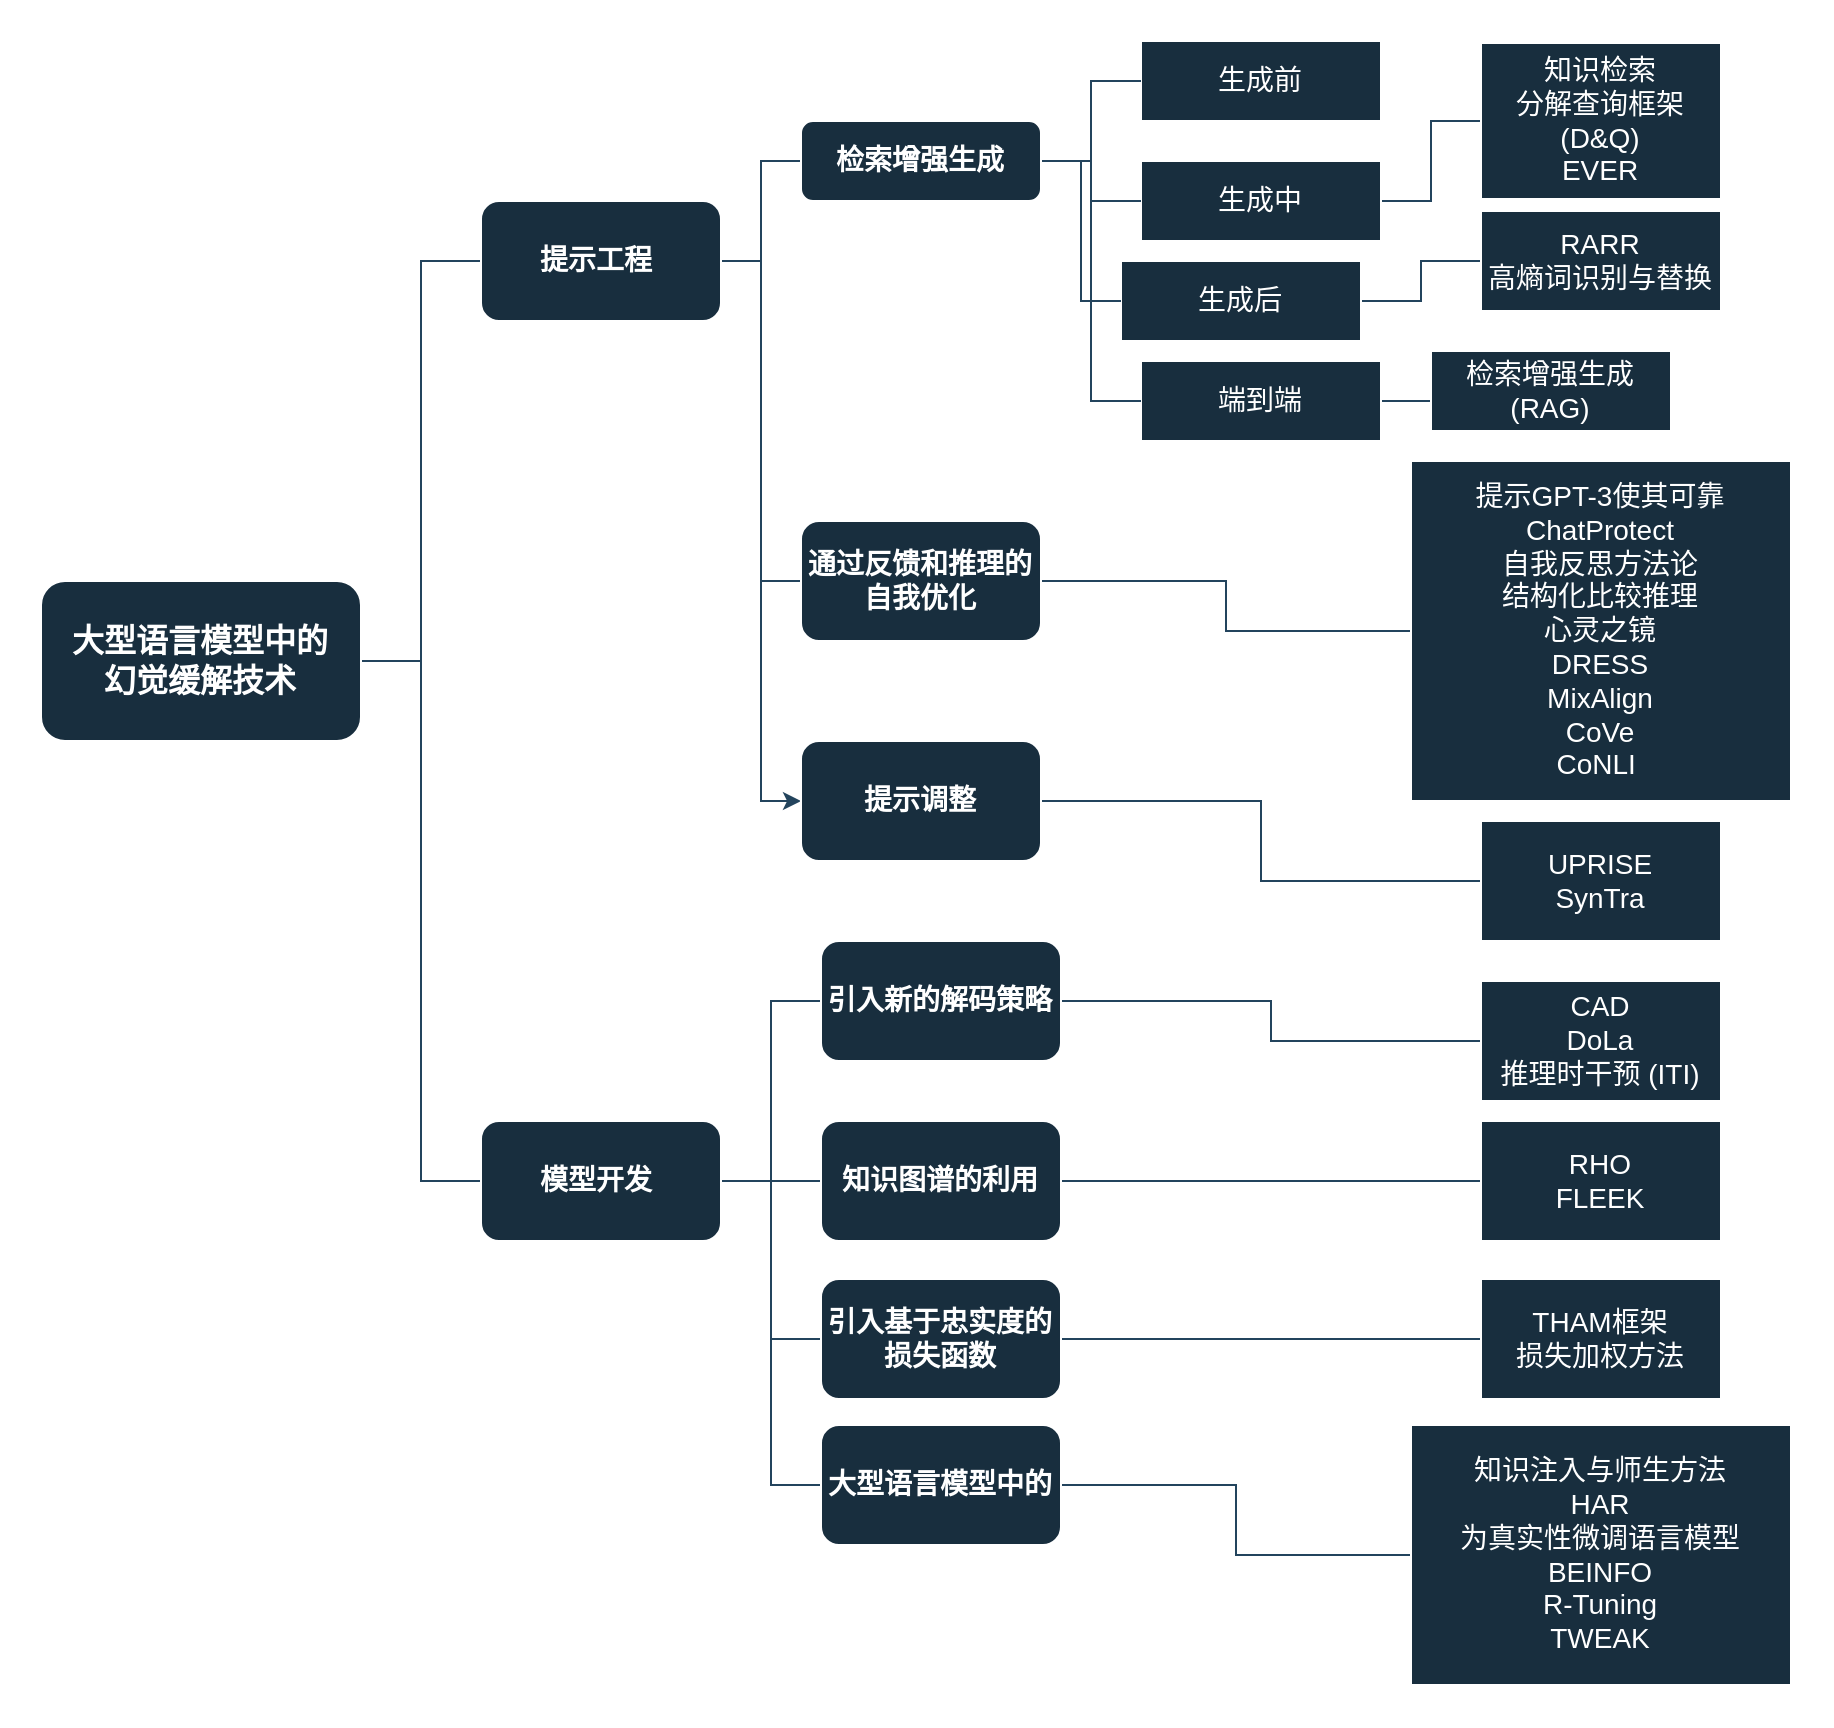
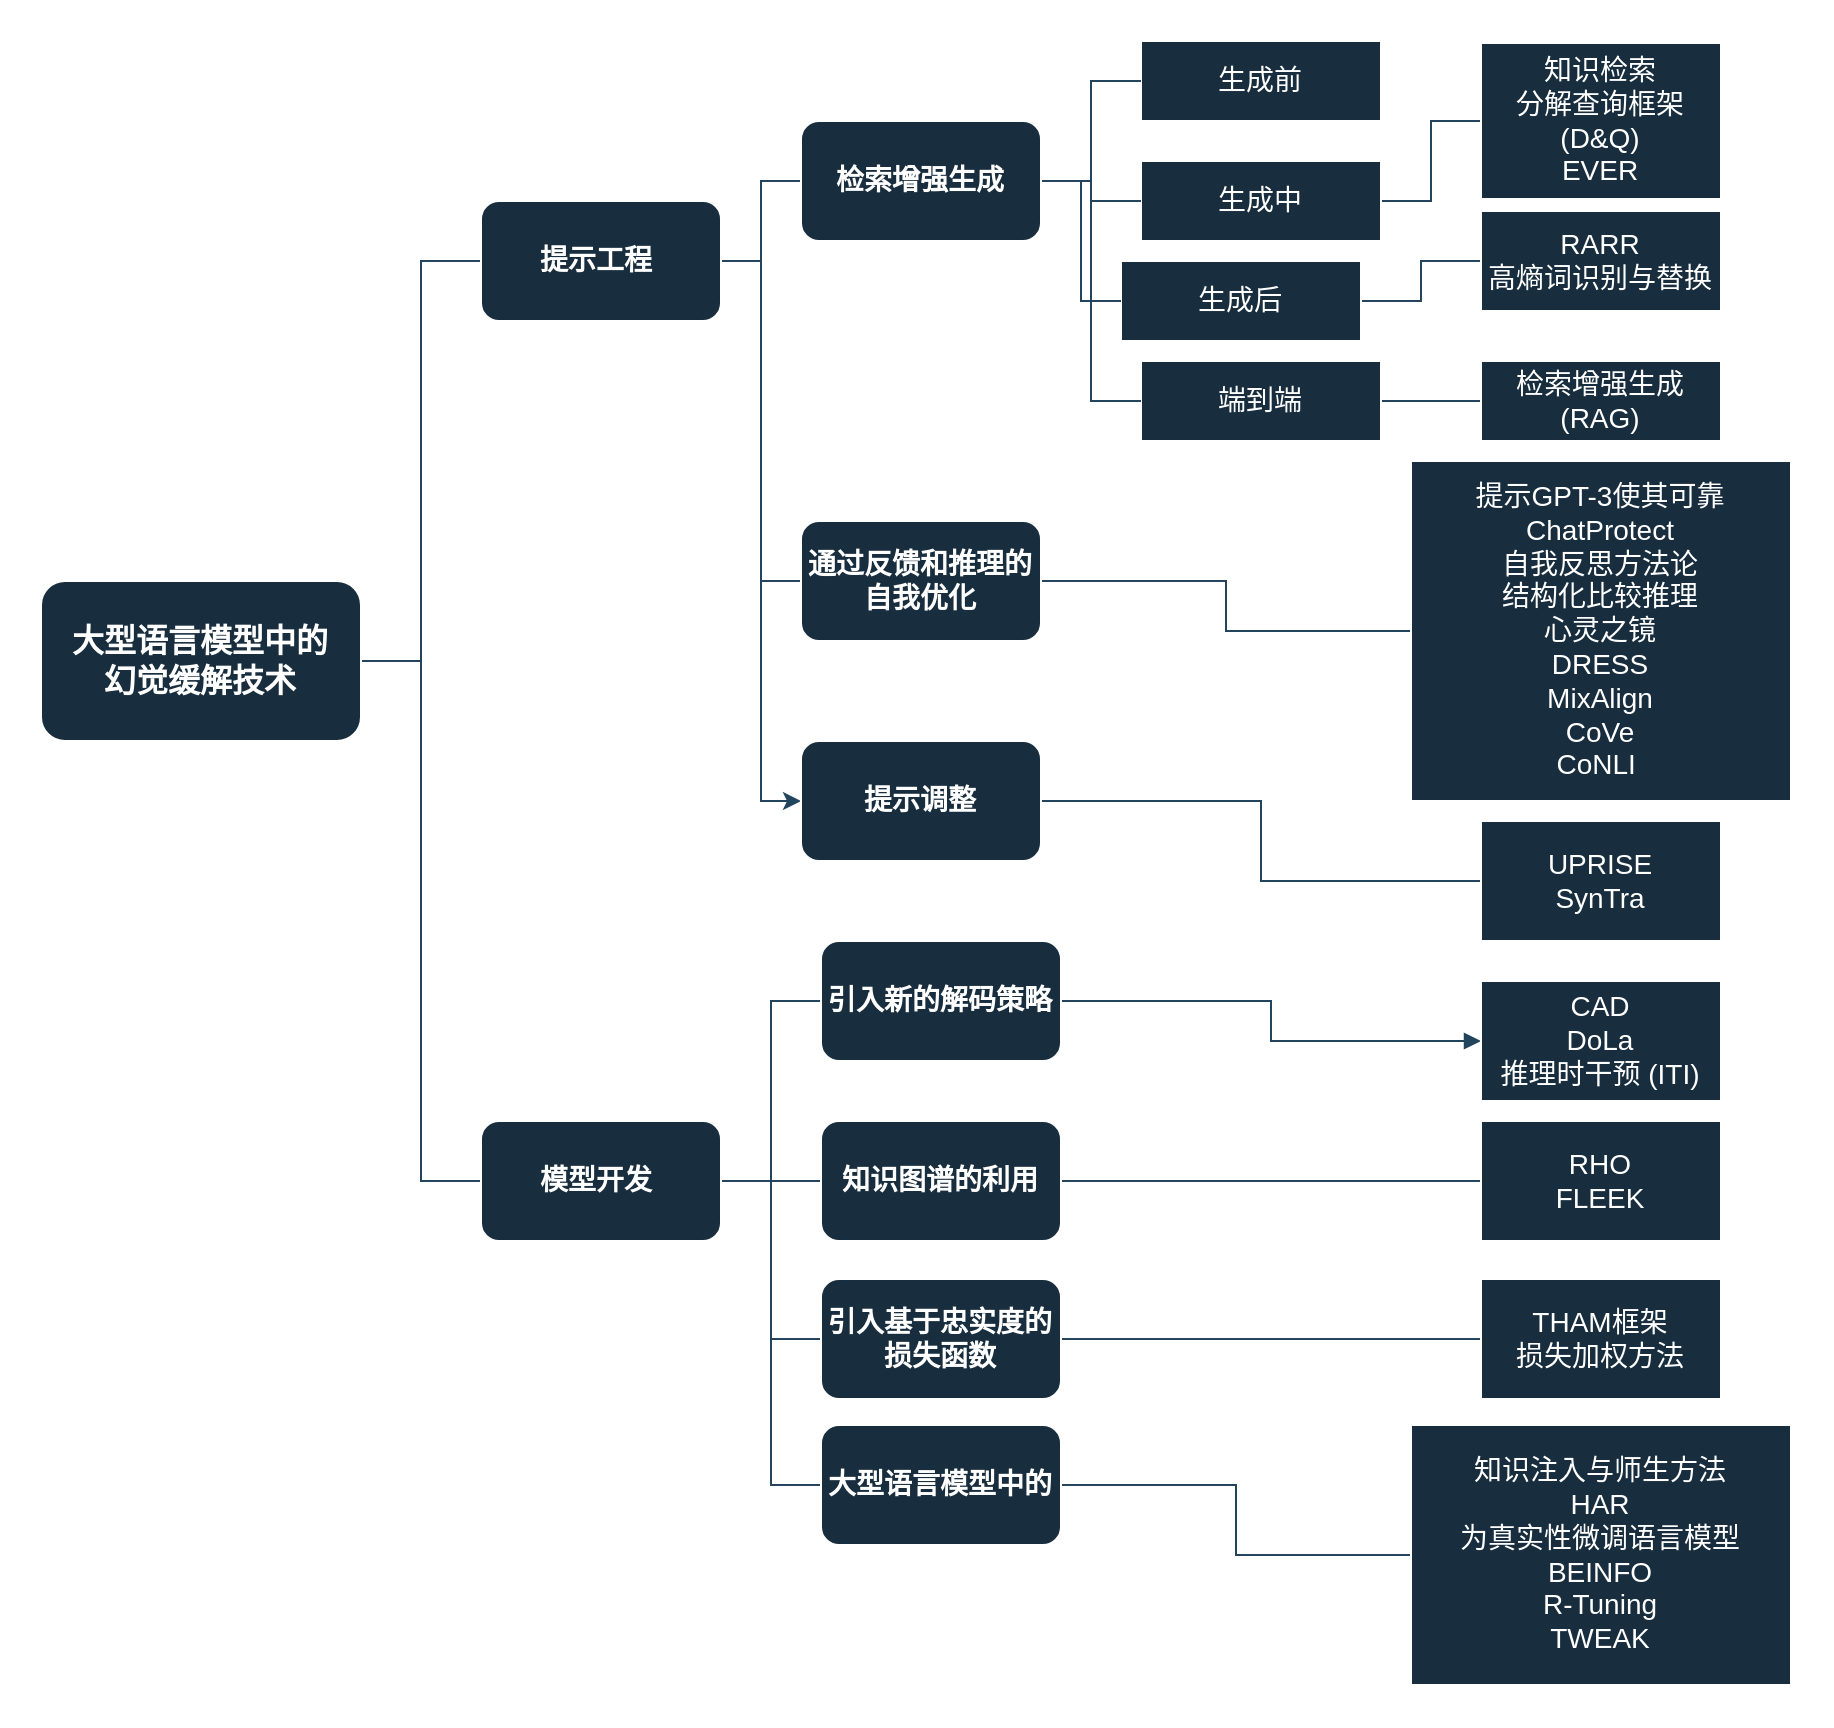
(921, 161) -> (921, 181)
(1551, 391) -> (1601, 401)
(1470, 1041) -> (1463, 1041)
